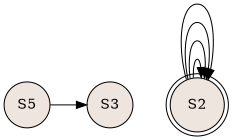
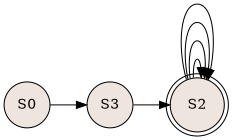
(27, 105) -> (27, 105)
none -> (146, 105)
